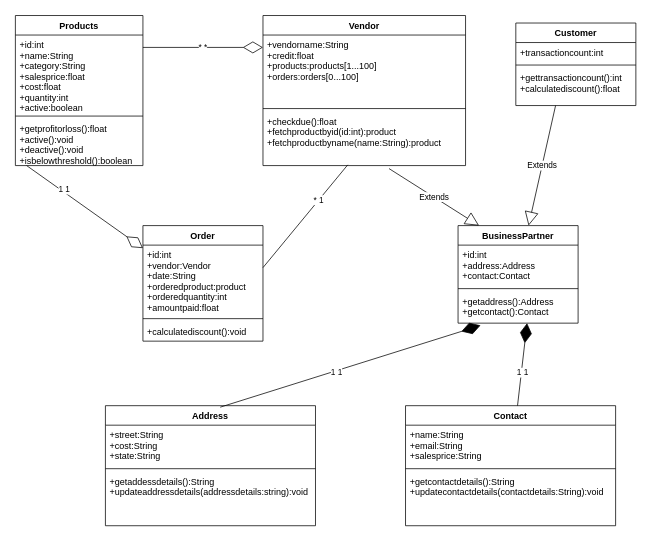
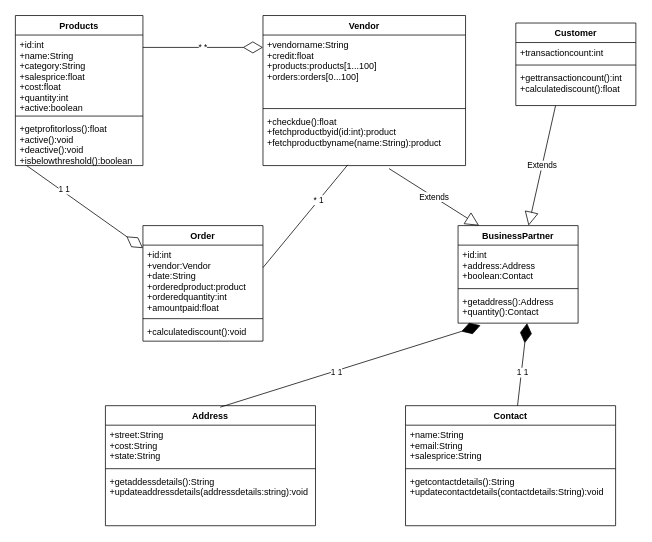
(476, 255) -> (476, 255)
(514, 302) -> (514, 302)
